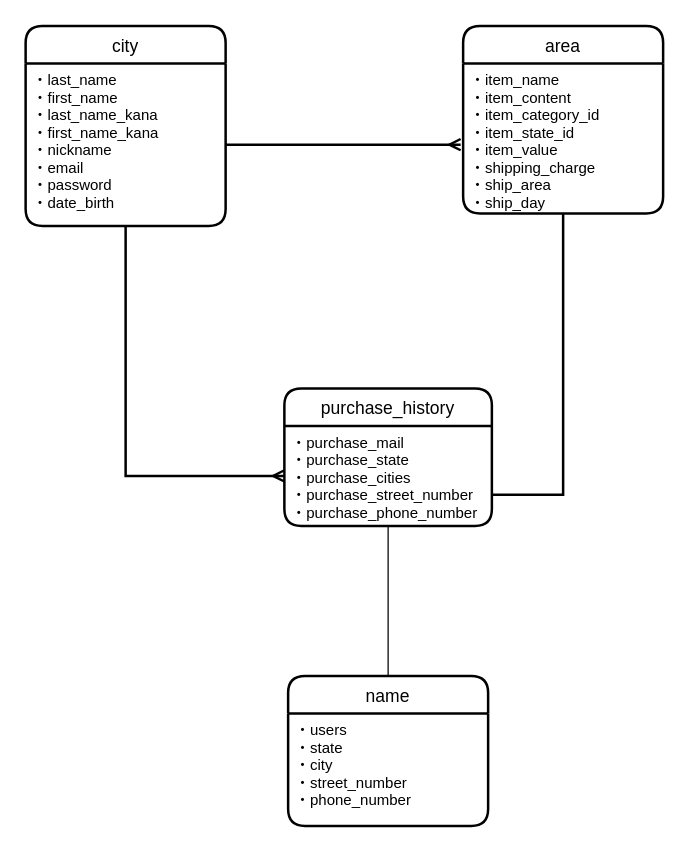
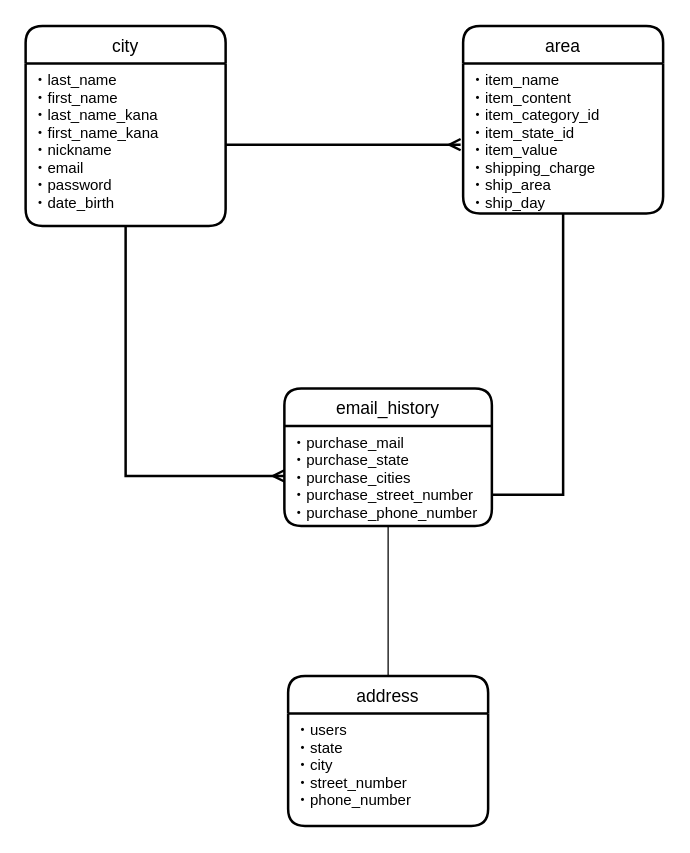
(388, 408) -> (388, 408)
(388, 695) -> (388, 695)
